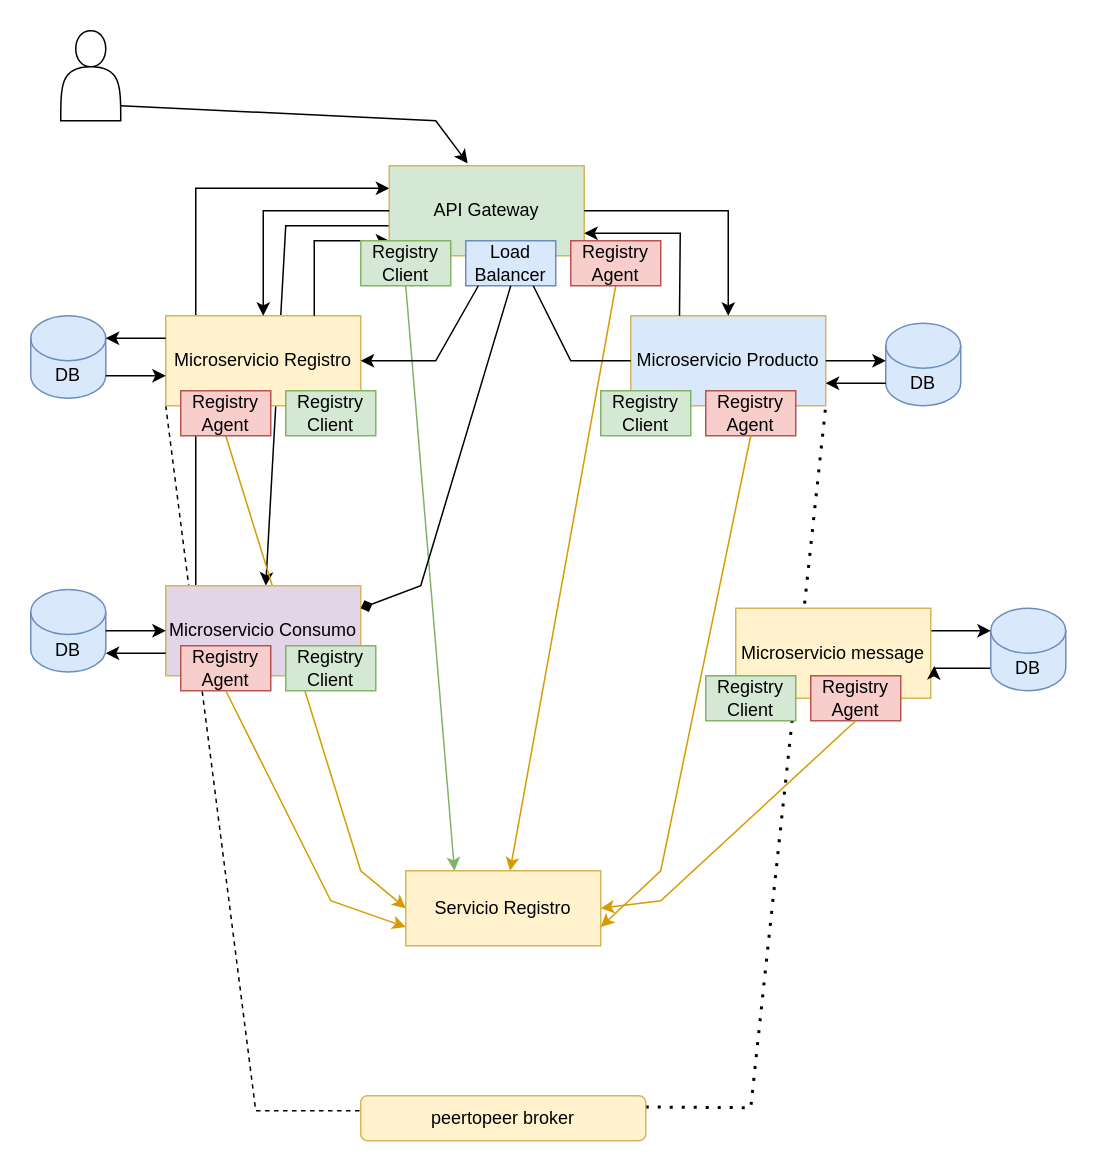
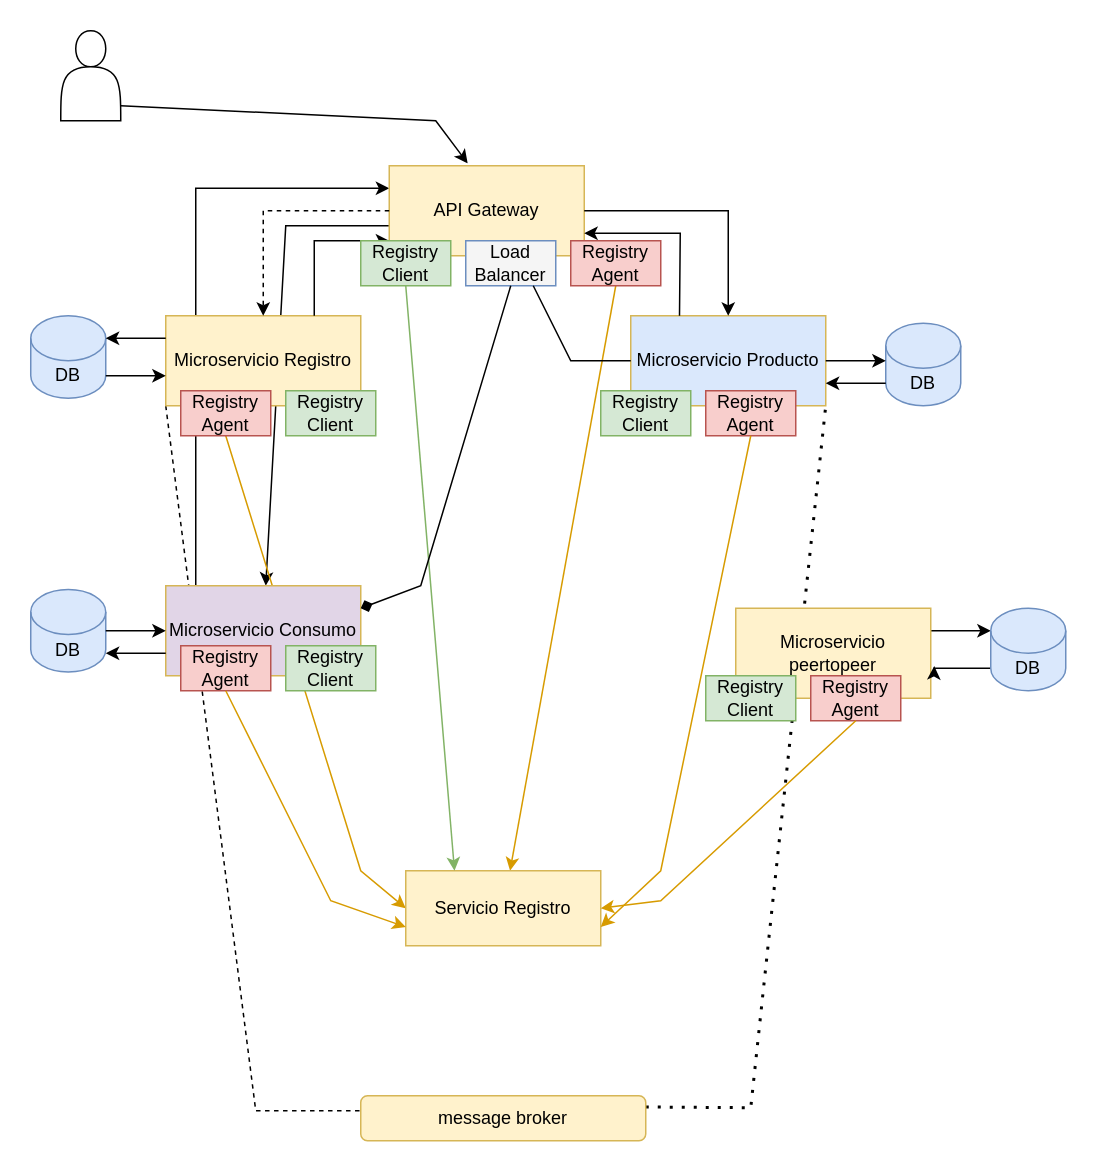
(279, 211) -> (279, 211)
(487, 211) -> (487, 211)
(511, 263) -> (511, 263)
(441, 351) -> none
(833, 653) -> (833, 653)
(503, 1118) -> (503, 1118)
